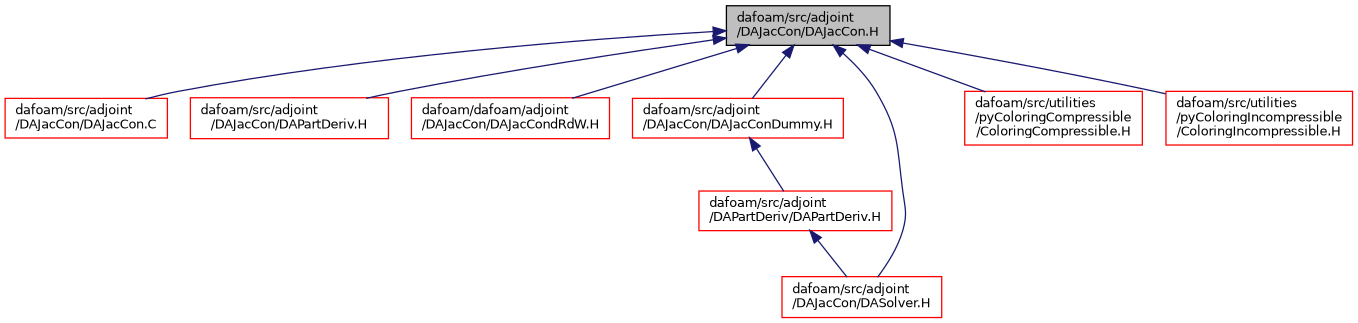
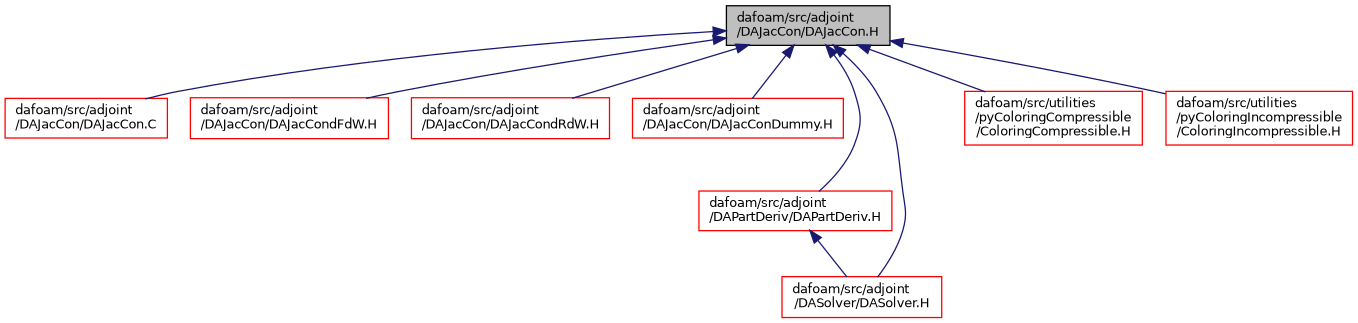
(289, 118) -> (289, 118)
(510, 118) -> (510, 118)
(770, 170) -> (859, 127)
(862, 297) -> (862, 297)
